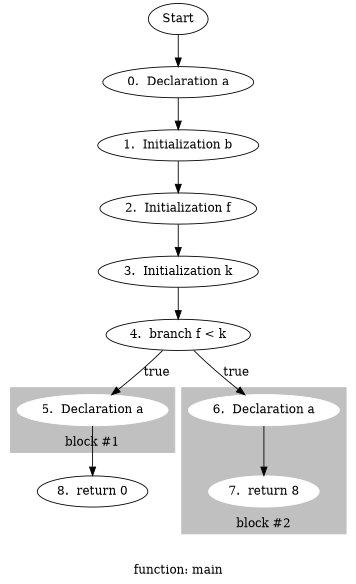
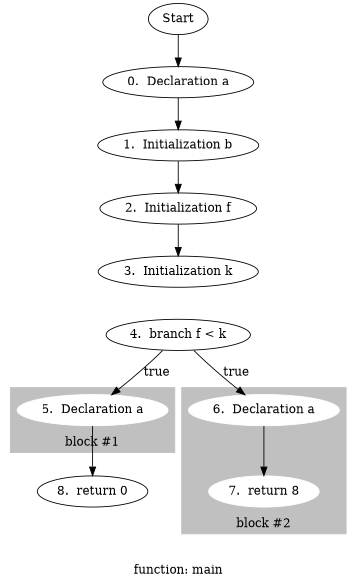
(178, 299) -> none
